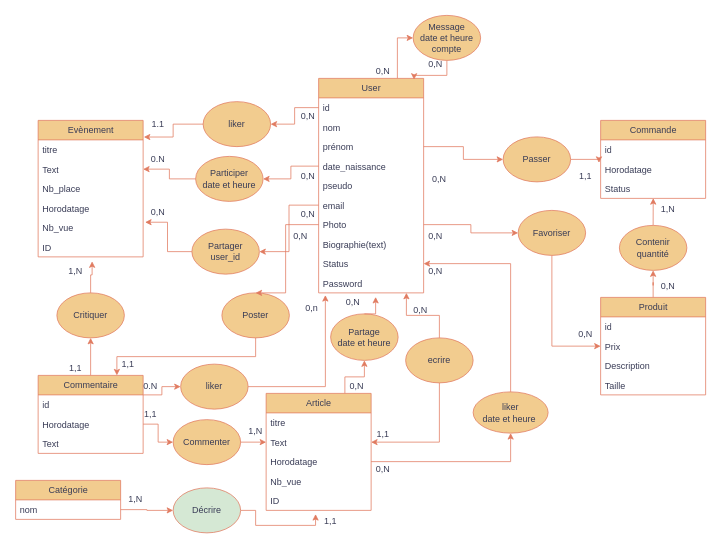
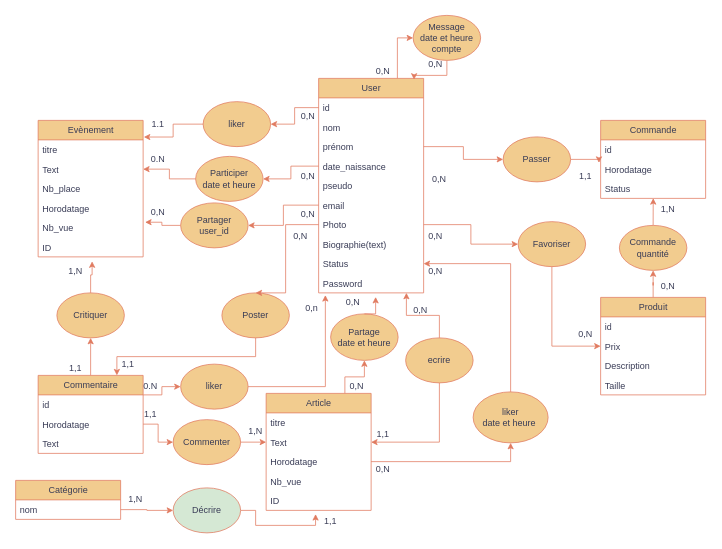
(552, 233) -> (552, 244)
(653, 248) -> (653, 248)
(225, 252) -> (214, 225)
(510, 413) -> (510, 417)
